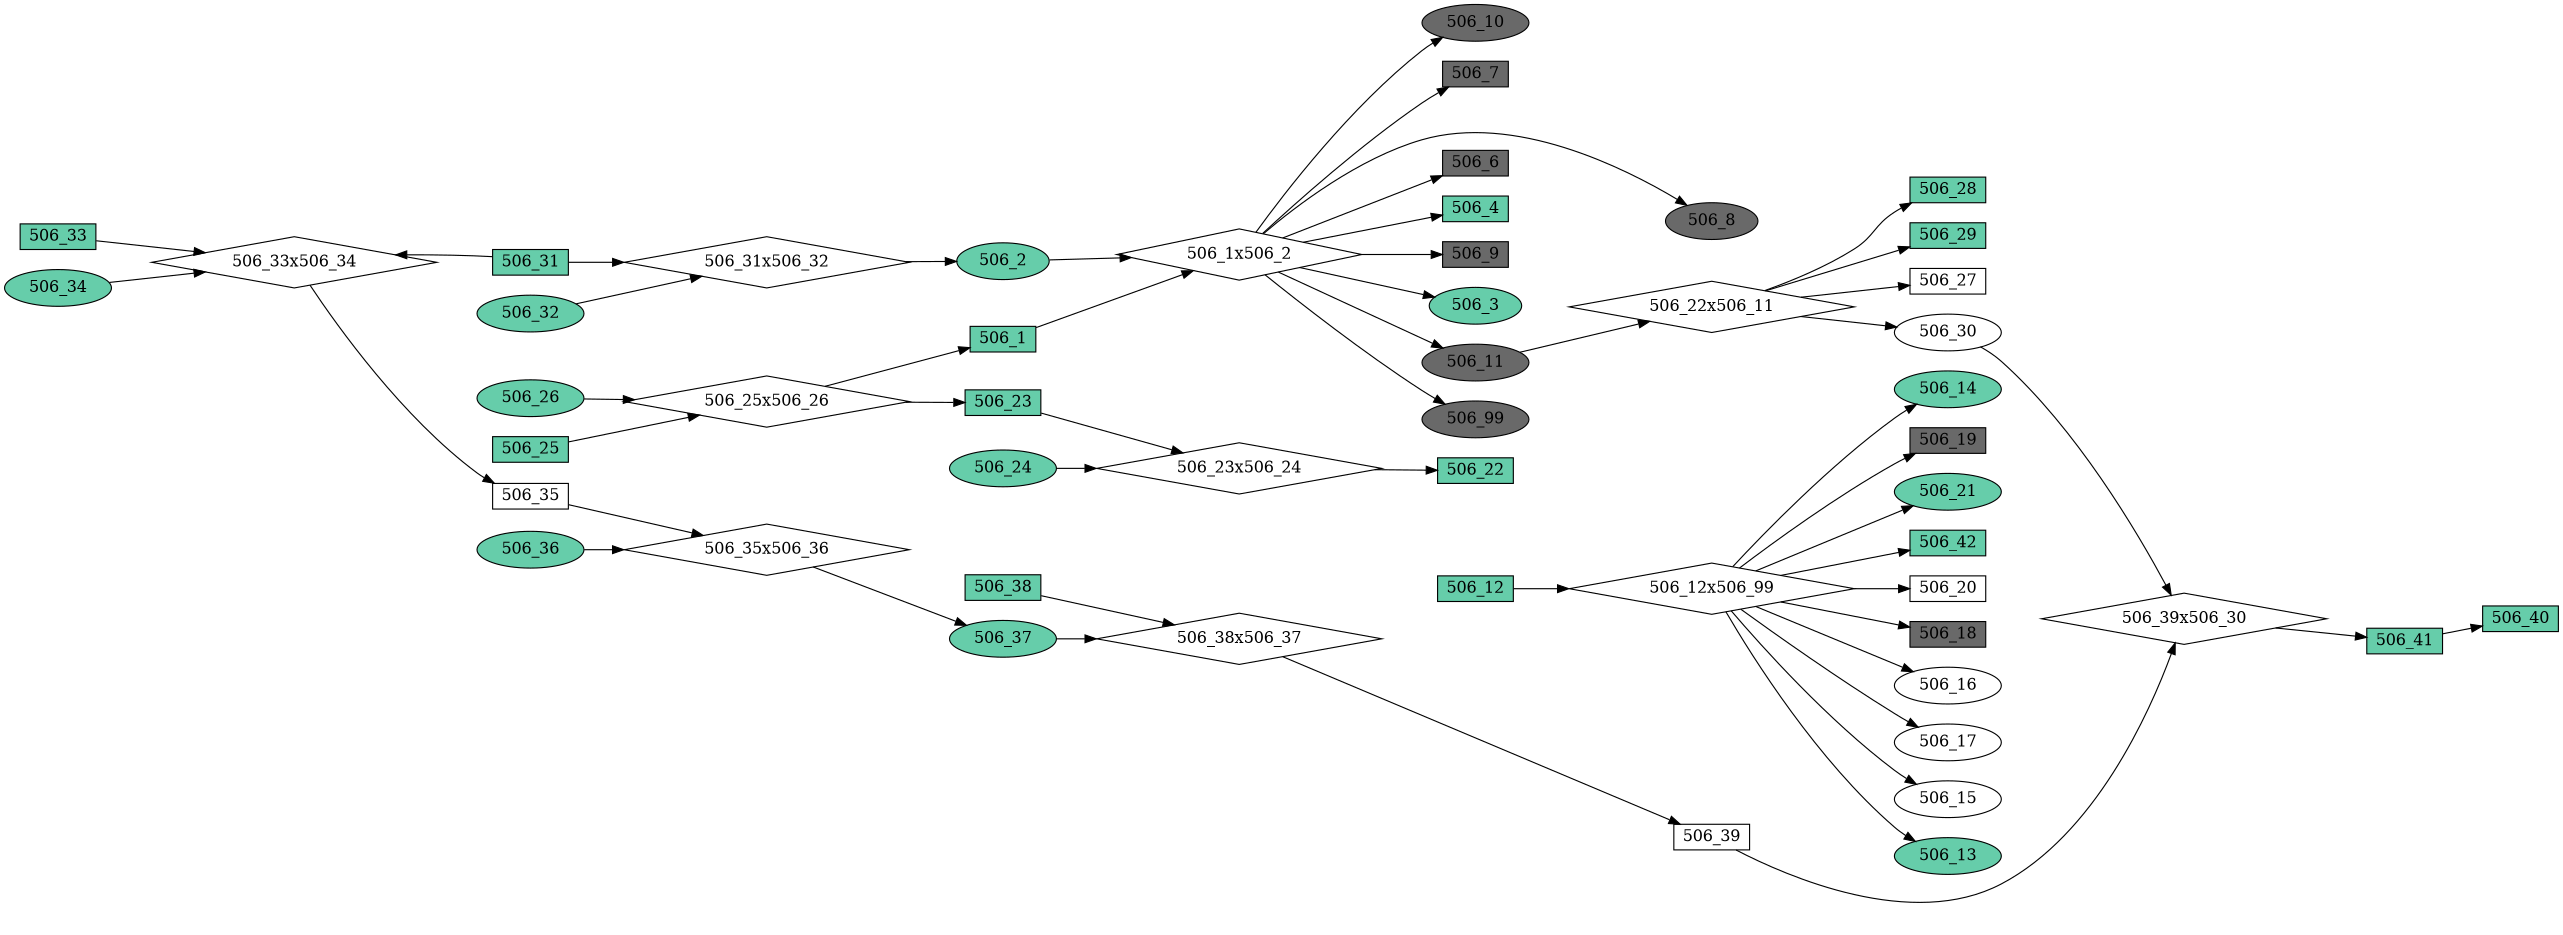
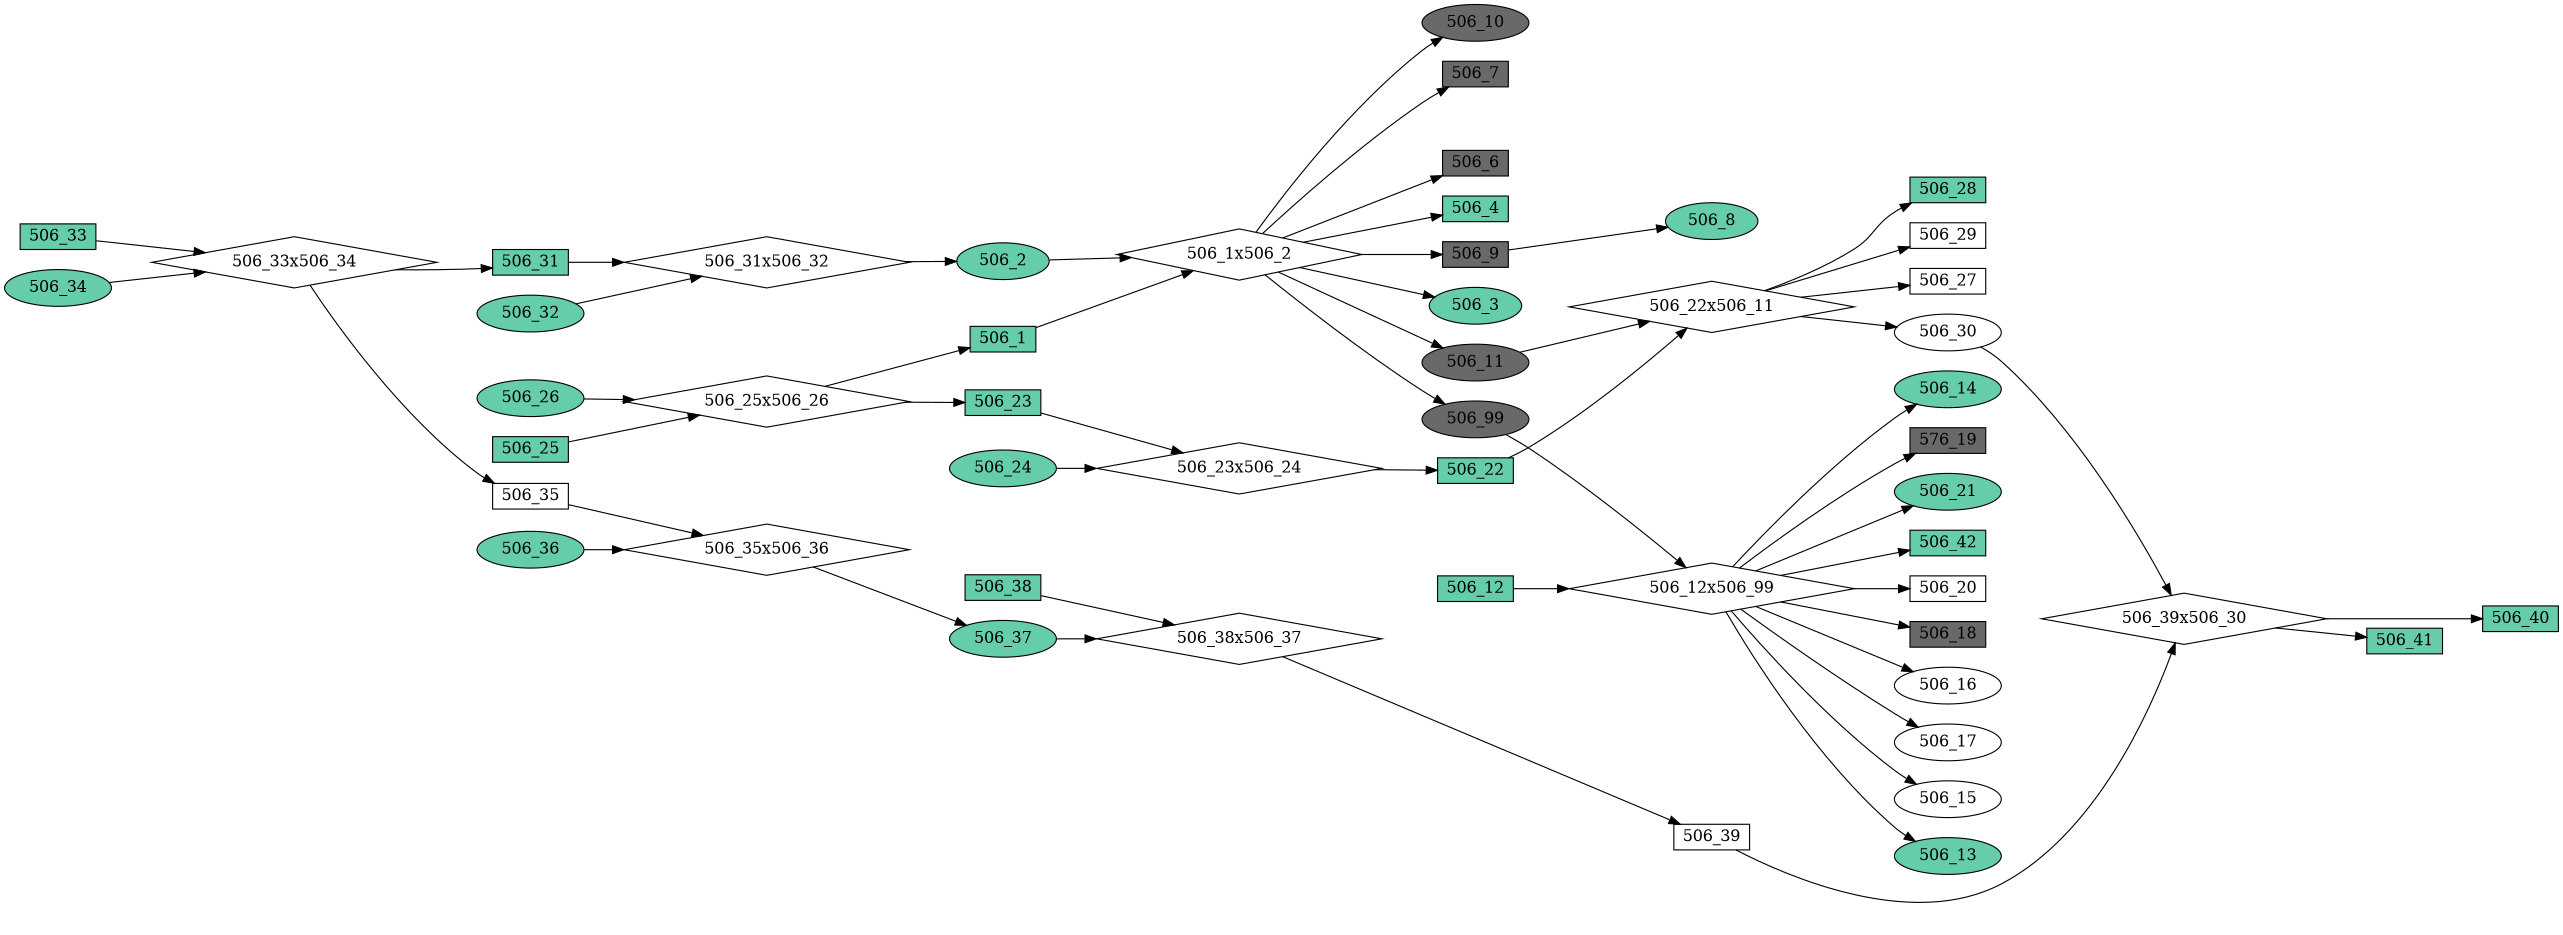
(1463, 133) -> (1583, 239)
(1712, 221) -> (1712, 221)
(1948, 236) -> (1948, 236)
(450, 255) -> (438, 270)
none -> (1597, 401)
(1948, 441) -> (1948, 441)
none -> (1594, 494)
(2457, 631) -> (2399, 619)
